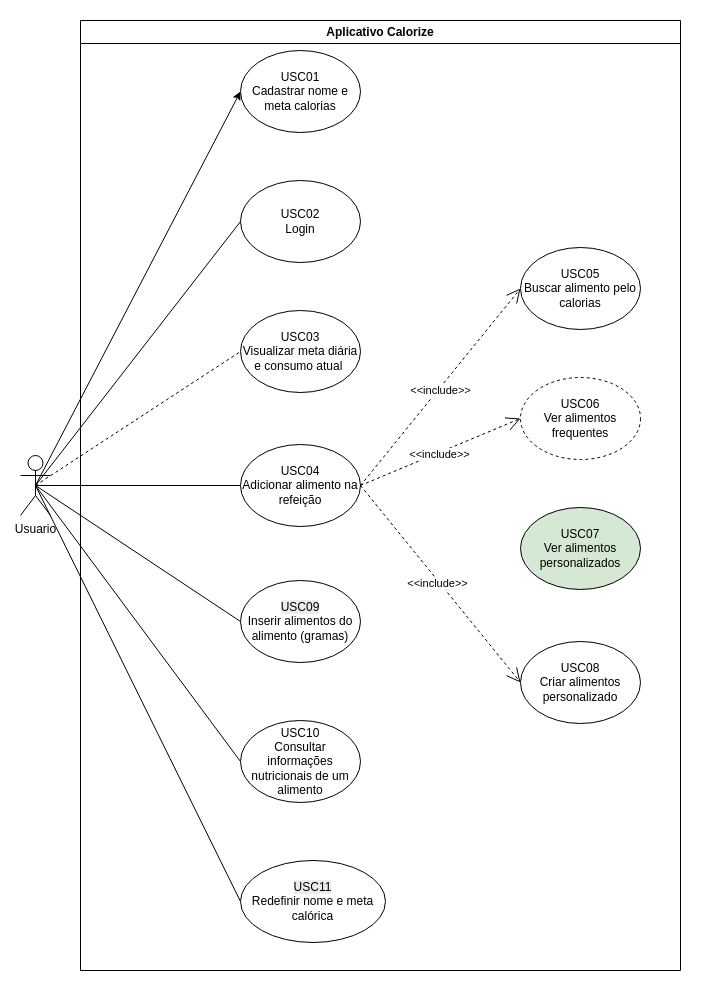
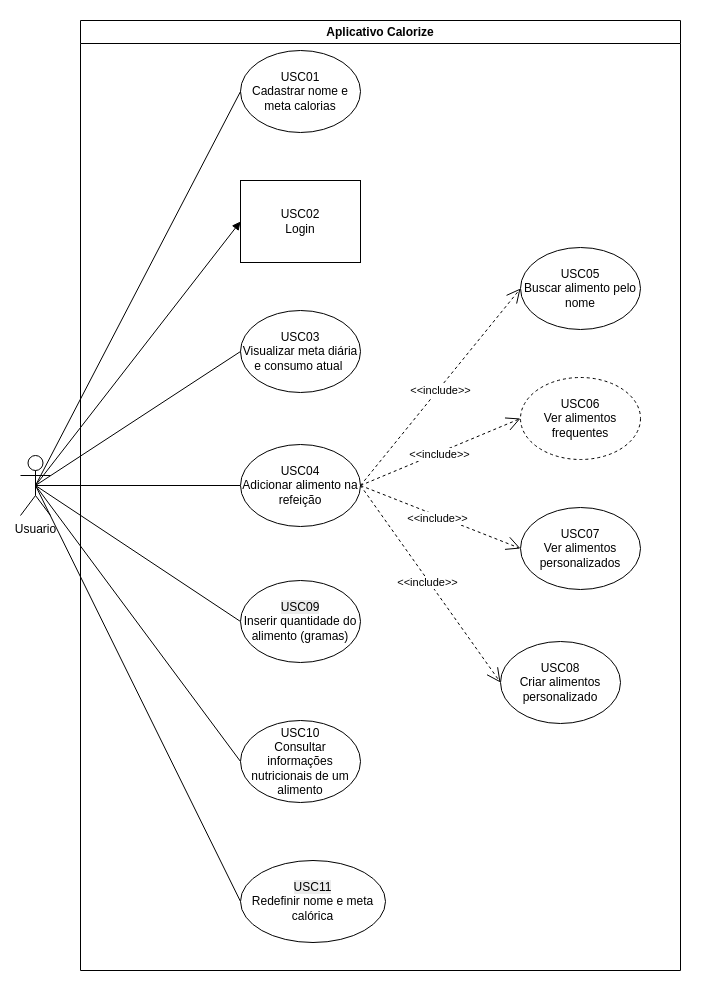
(237, 99) -> (238, 96)
(301, 222) -> (301, 222)
(237, 226) -> (234, 229)
(581, 289) -> (581, 289)
(146, 414) -> (146, 414)
none -> (441, 517)
(581, 549) -> (581, 549)
(301, 622) -> (301, 622)
(581, 683) -> (561, 683)
